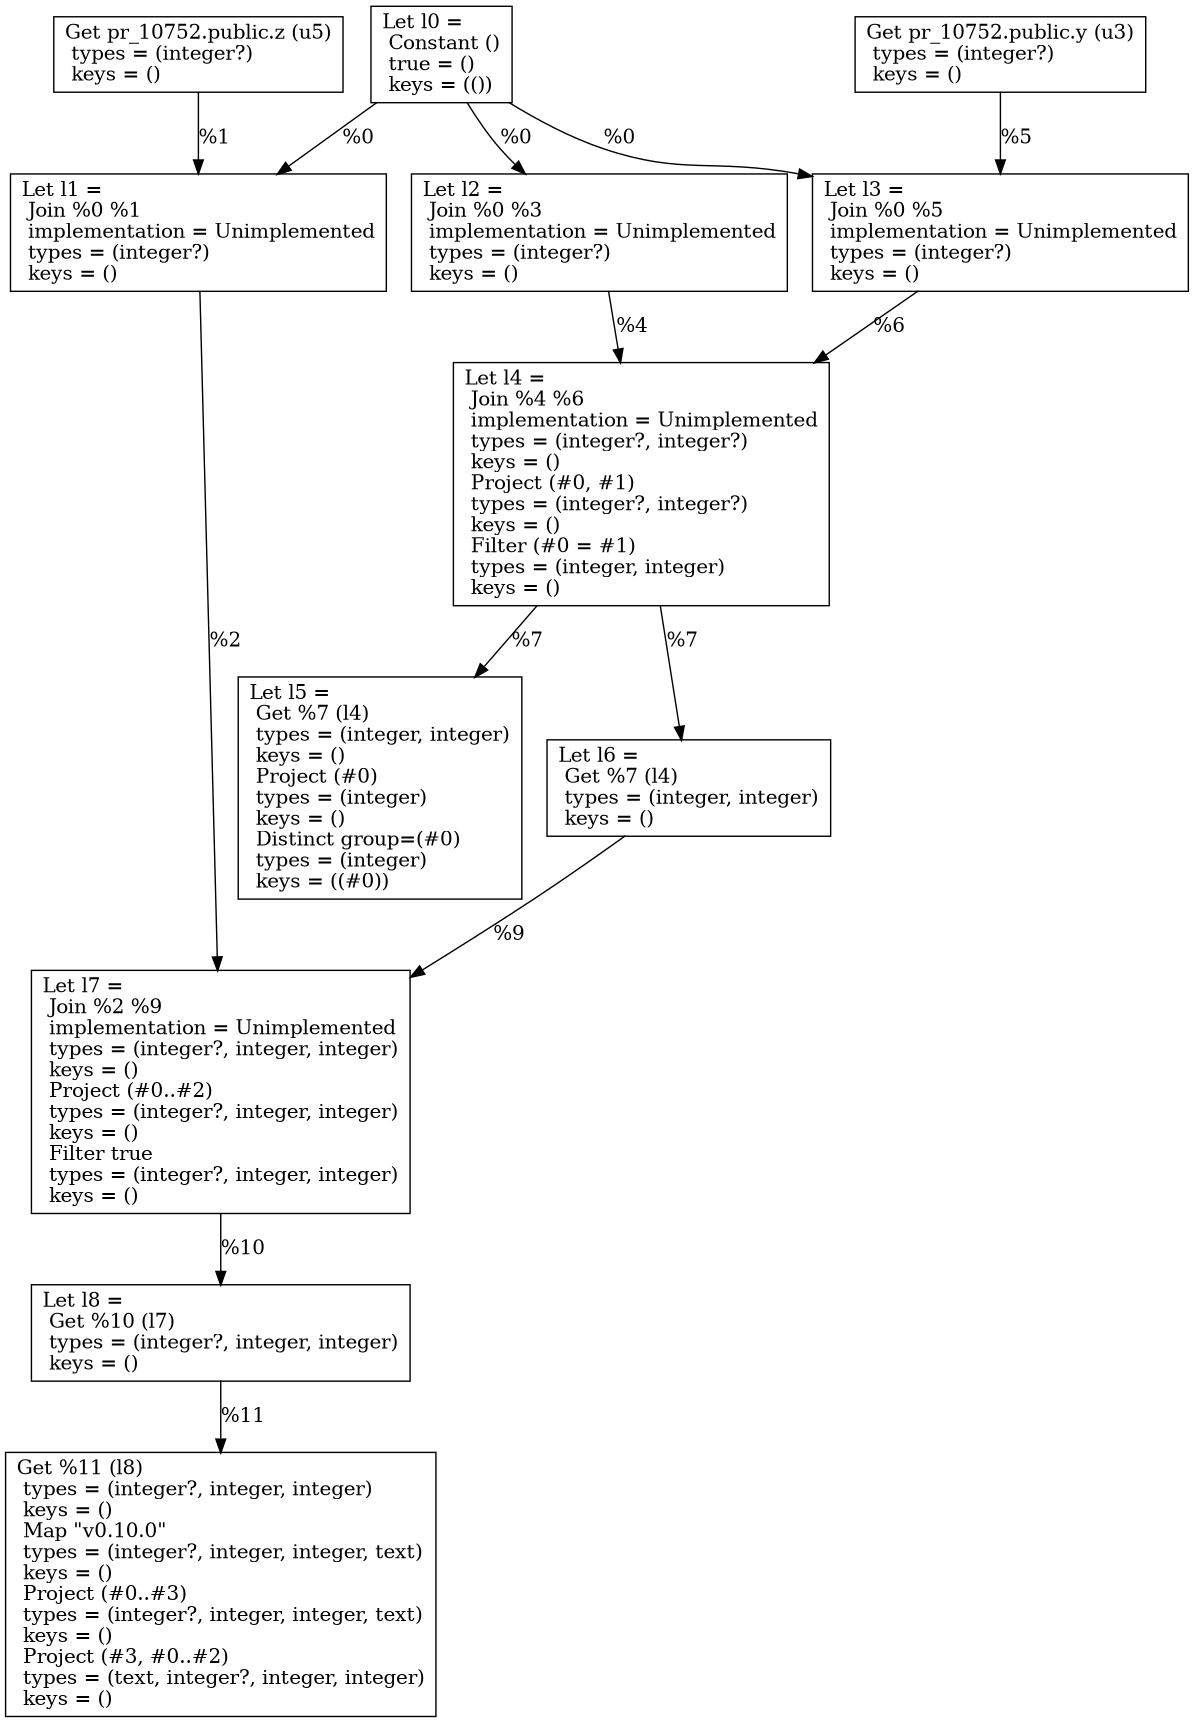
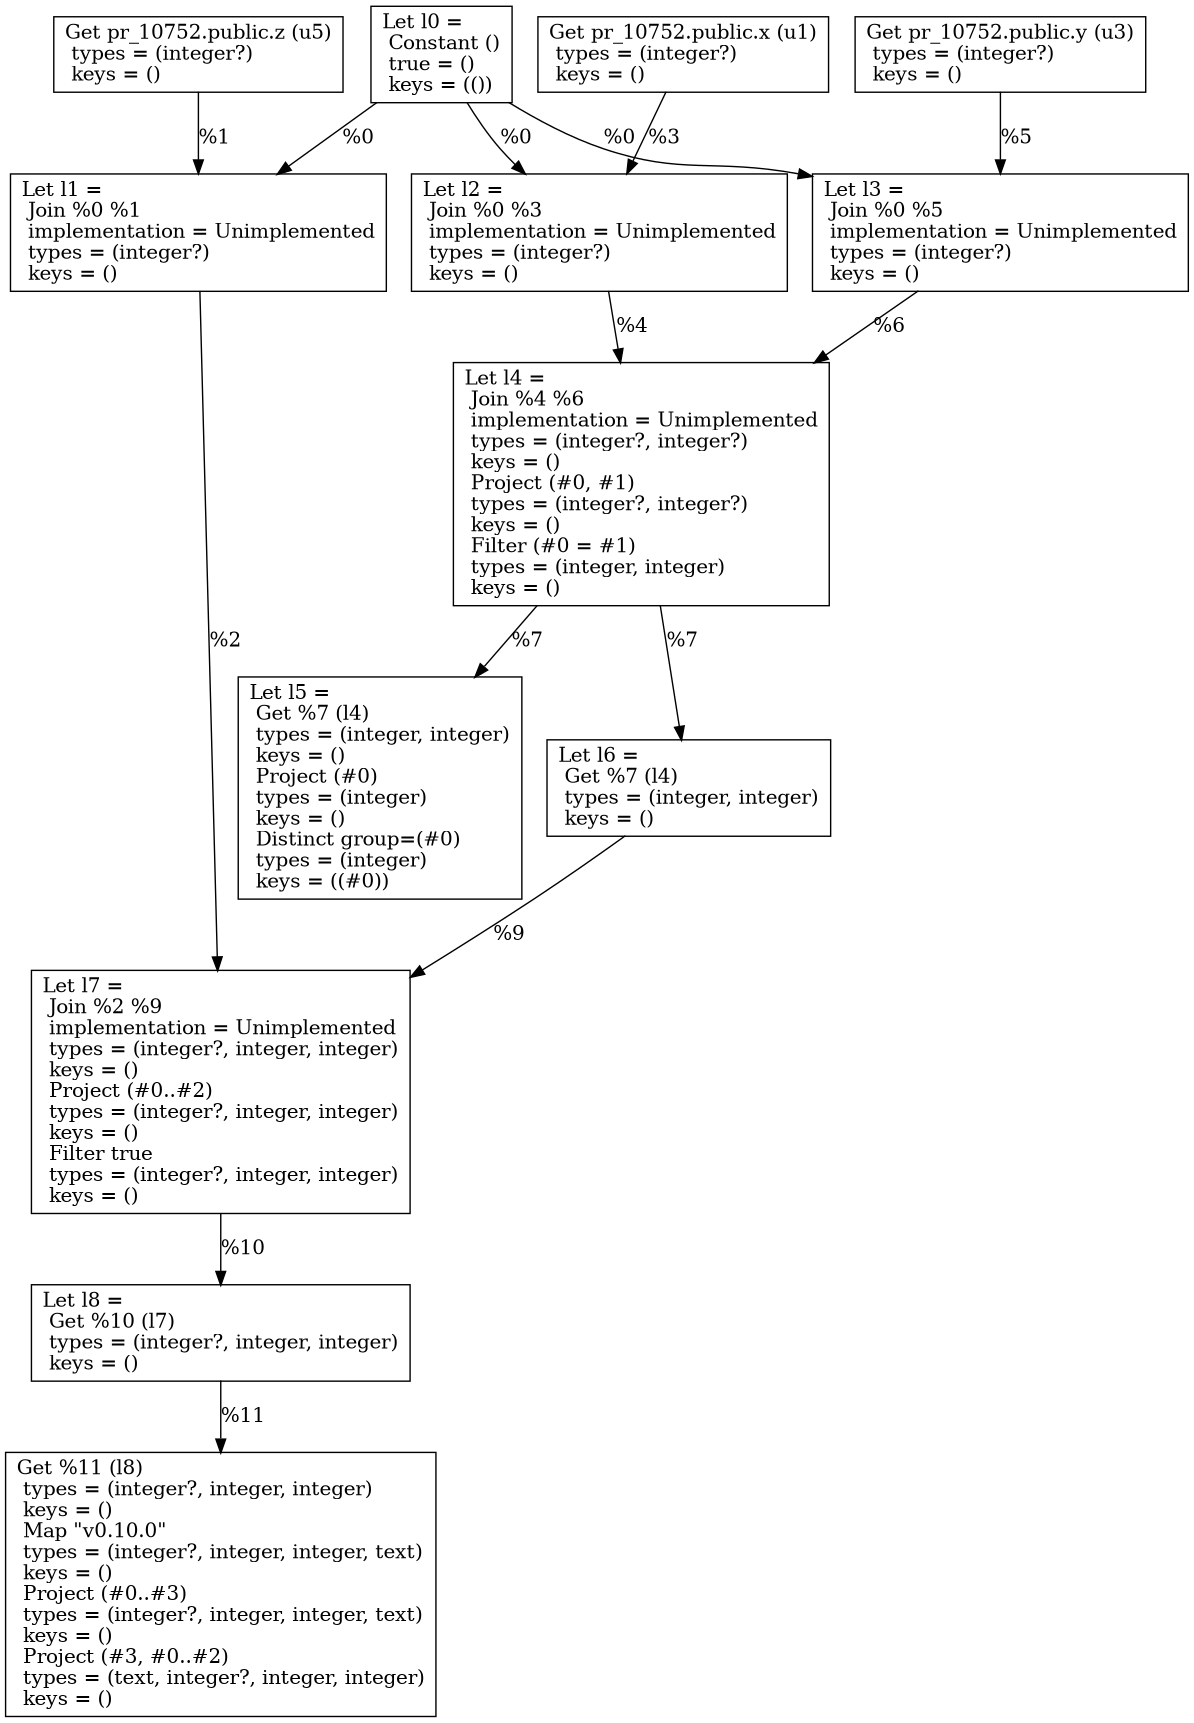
none -> (683, 54)
